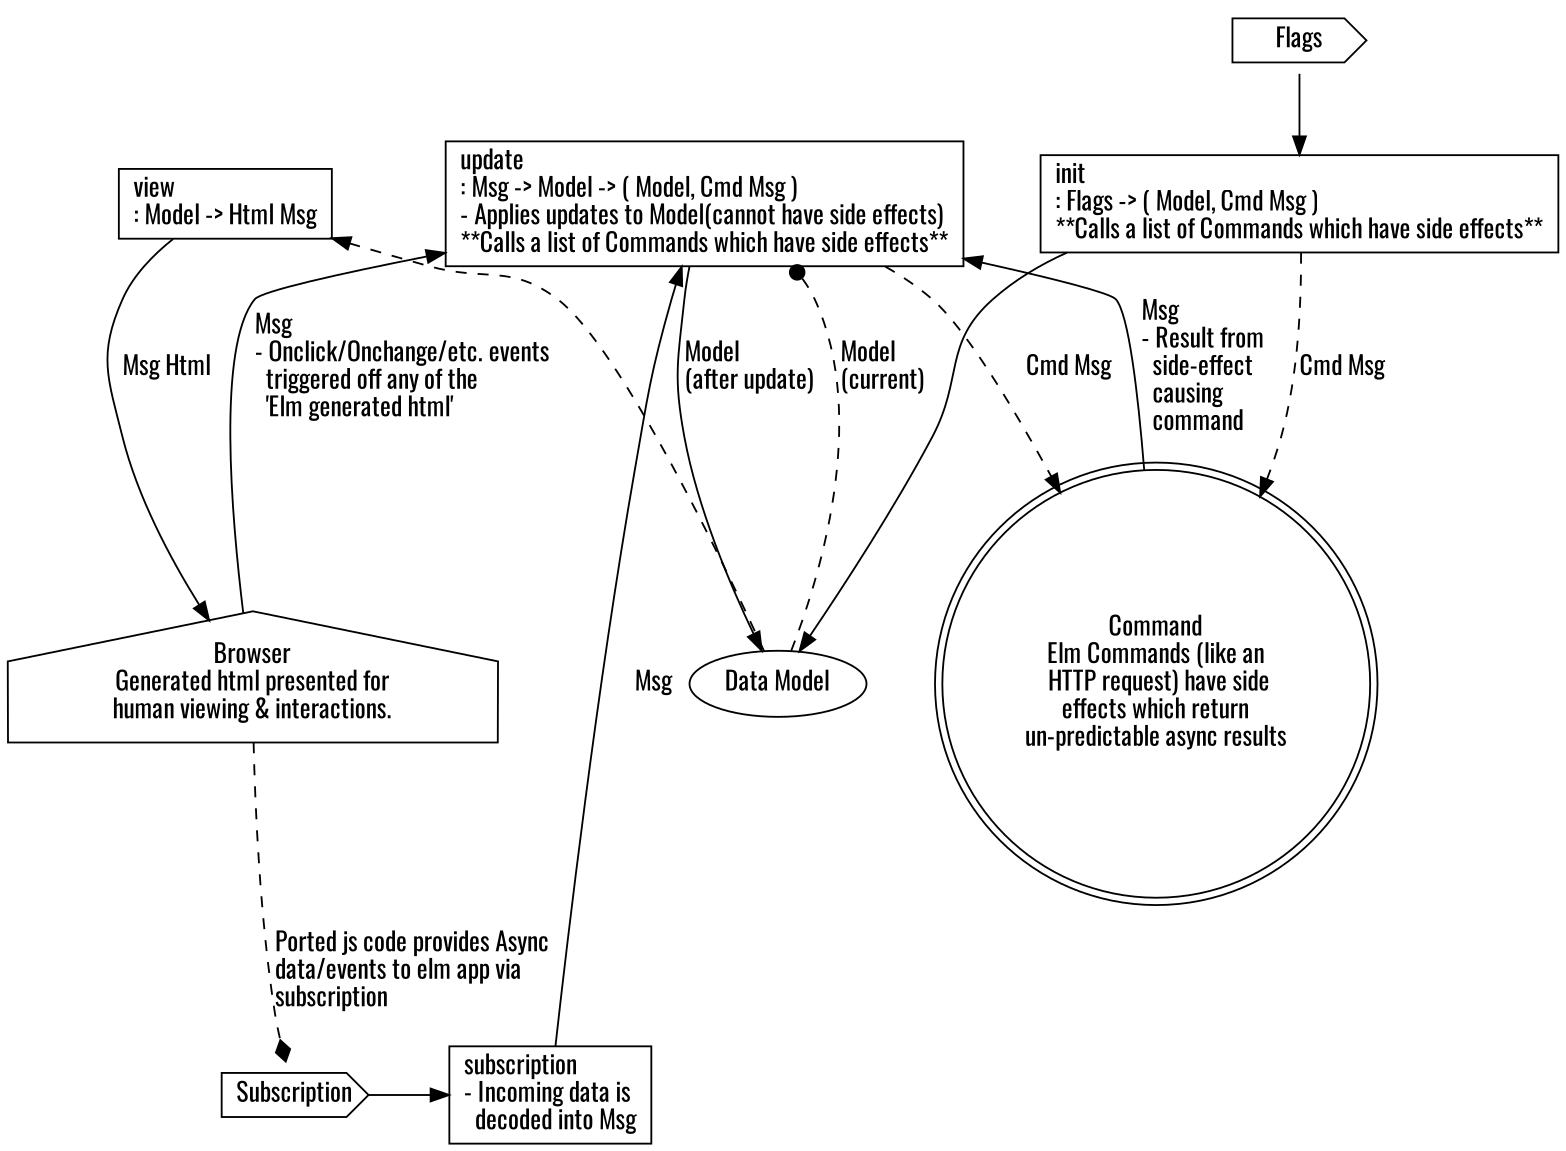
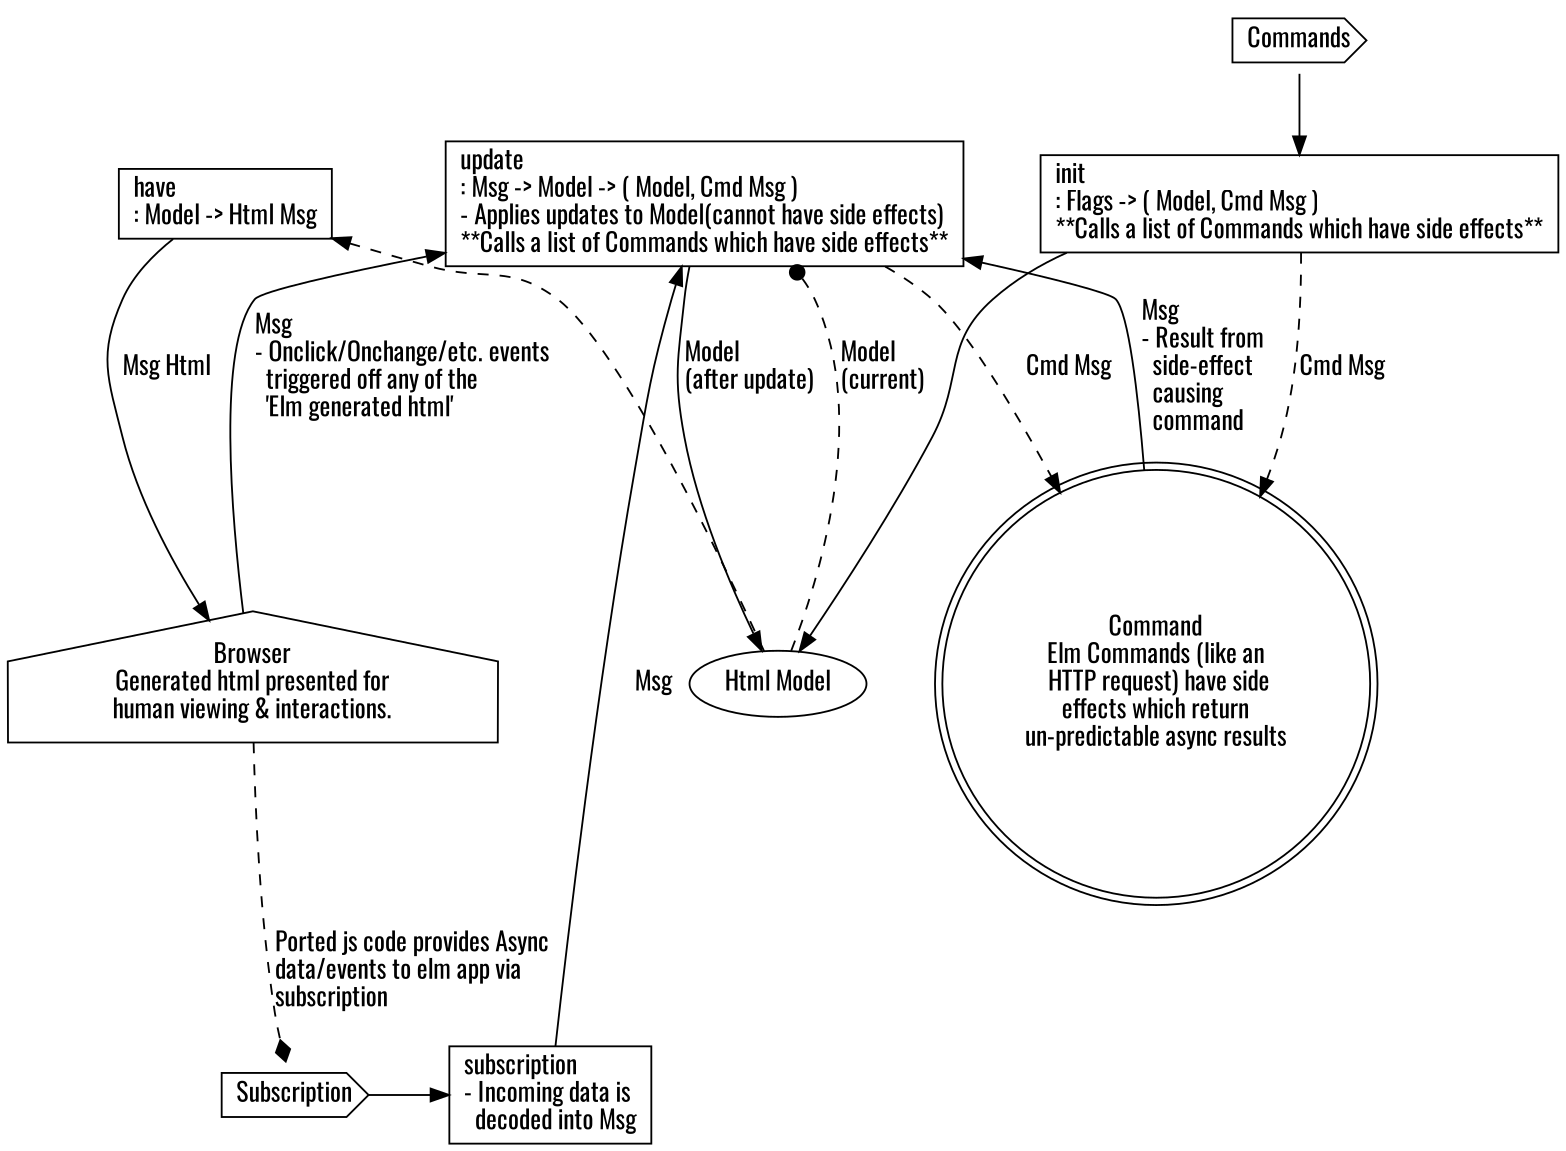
(1299, 40) -> (1299, 40)
(225, 204) -> (225, 204)
(778, 684) -> (778, 684)
